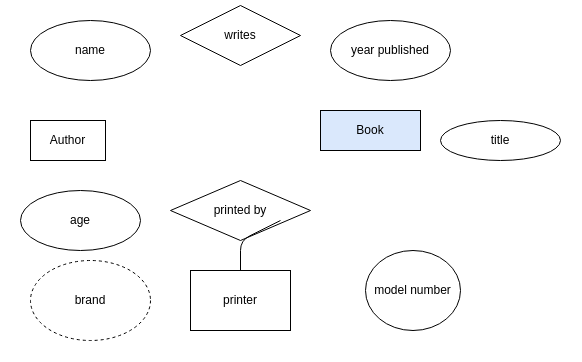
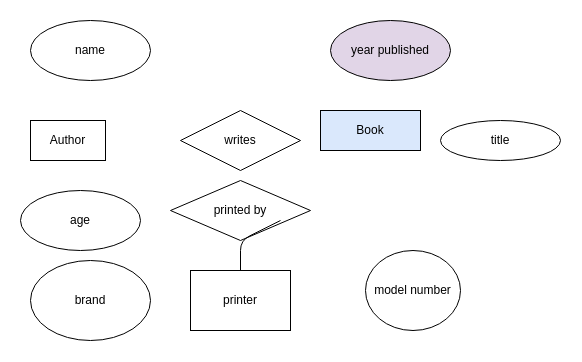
(241, 36) -> (241, 141)
(391, 51) -> (391, 51)
(91, 301) -> (91, 301)
